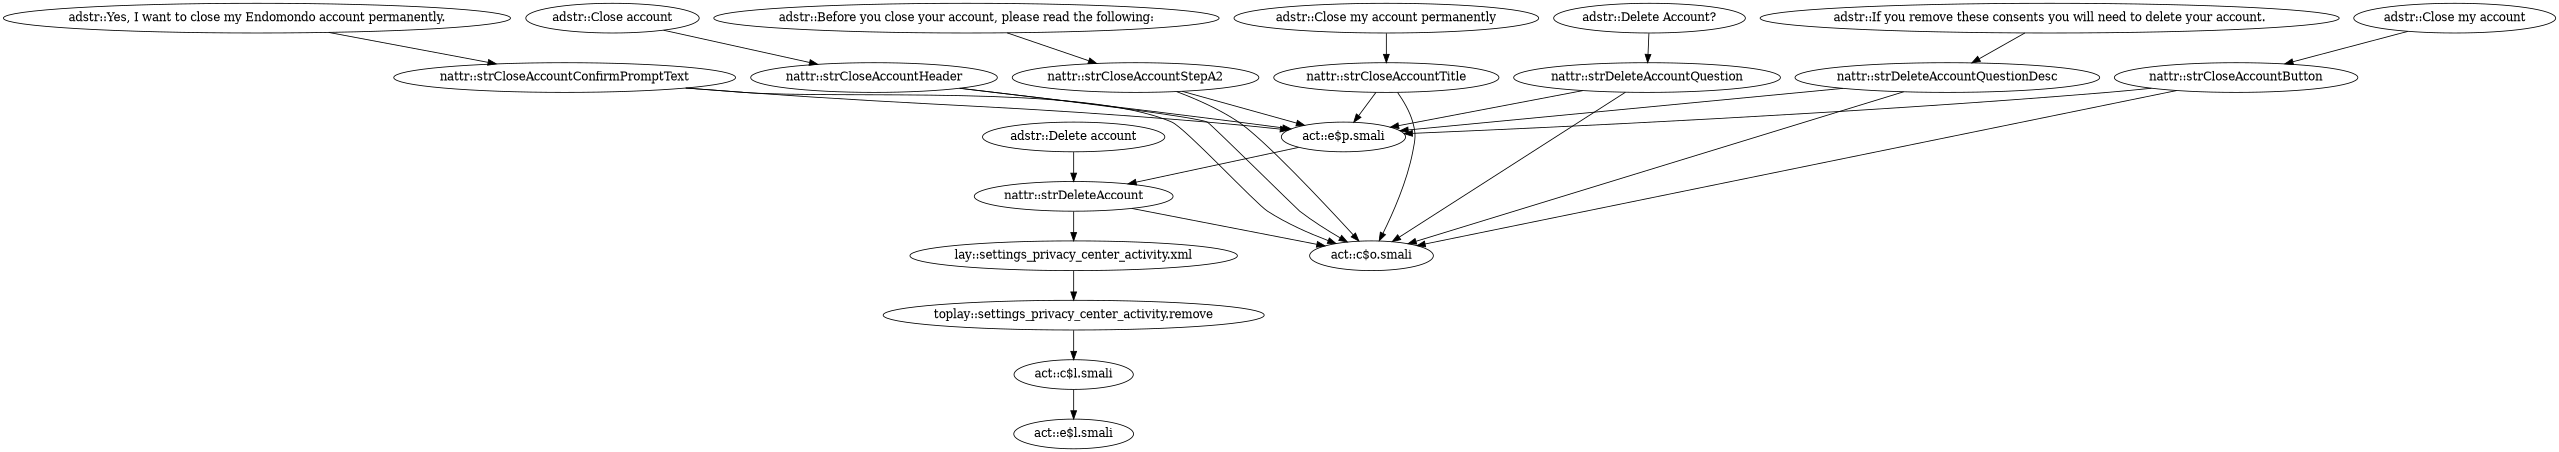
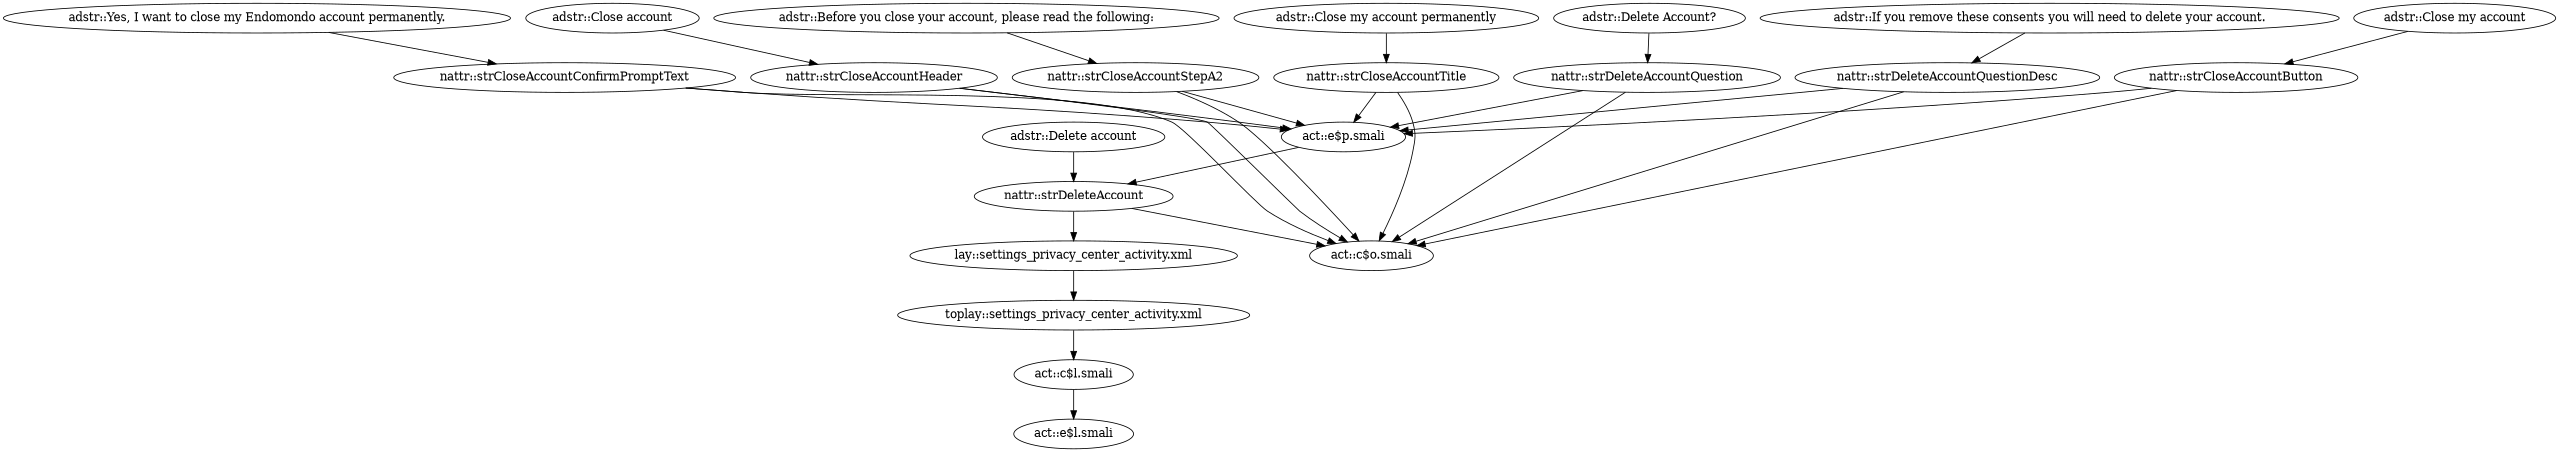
(1074, 315) -> (1074, 315)
